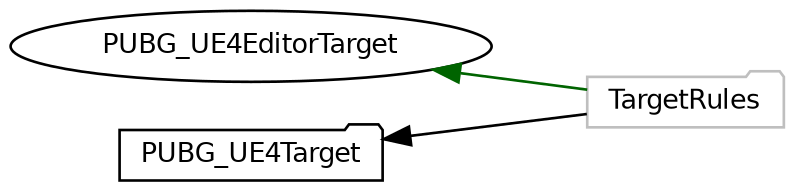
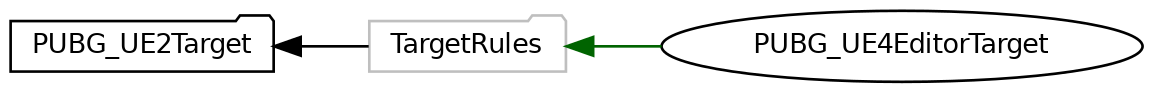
(524, 81) -> (628, 46)
(251, 155) -> (142, 46)
